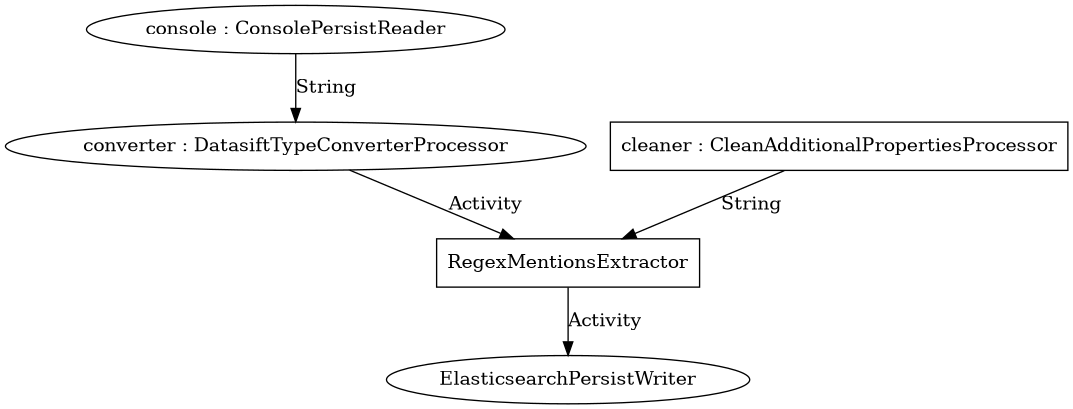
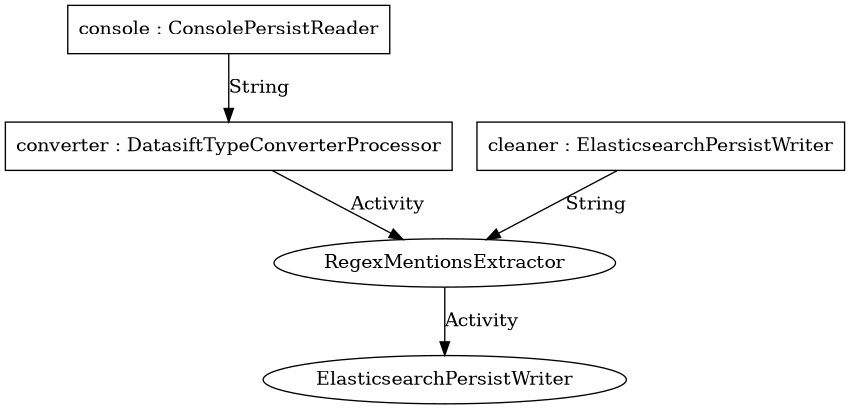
(296, 30) -> (229, 30)
(296, 146) -> (229, 146)
(839, 146) -> (661, 146)
(568, 263) -> (445, 263)
